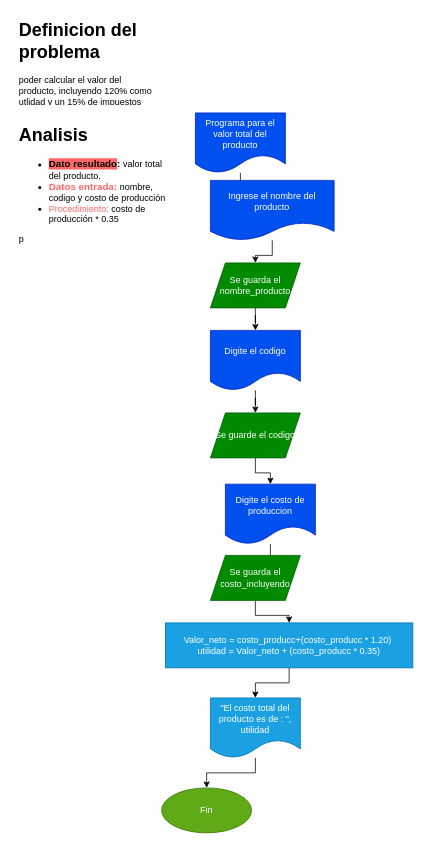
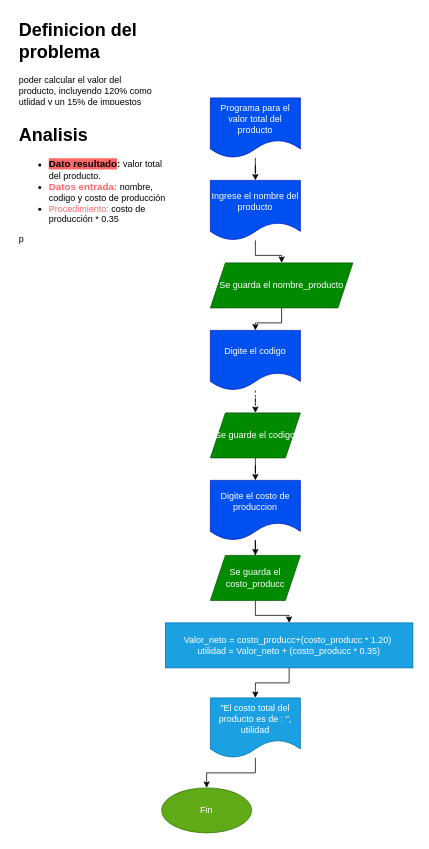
(240, 143) -> (255, 128)
(272, 210) -> (255, 210)
(255, 285) -> (282, 285)
(255, 404) -> (255, 404)
(270, 514) -> (255, 510)
(255, 578) -> (255, 578)
